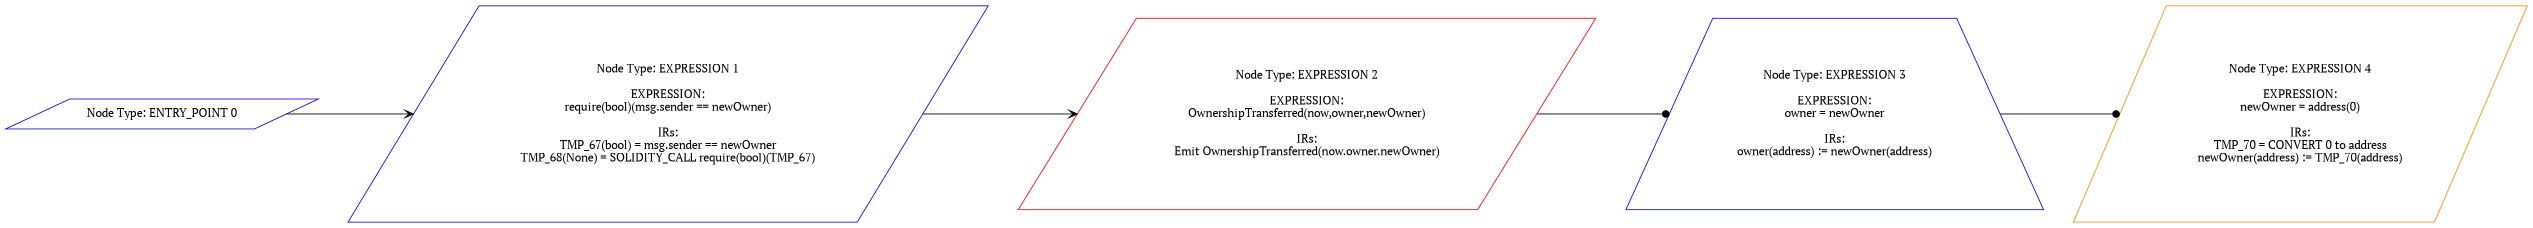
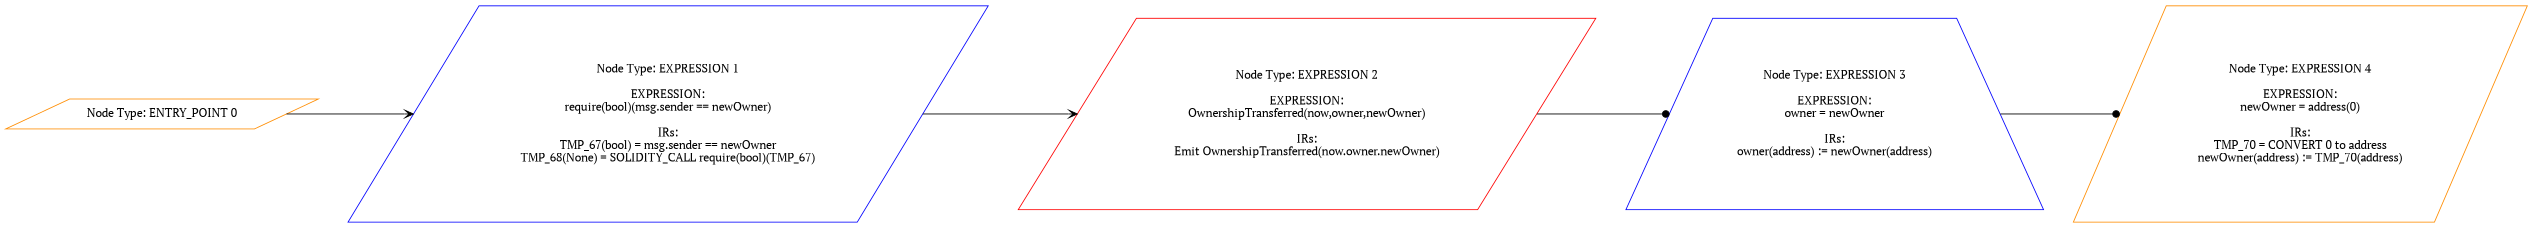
(162, 114) -> (162, 114)
